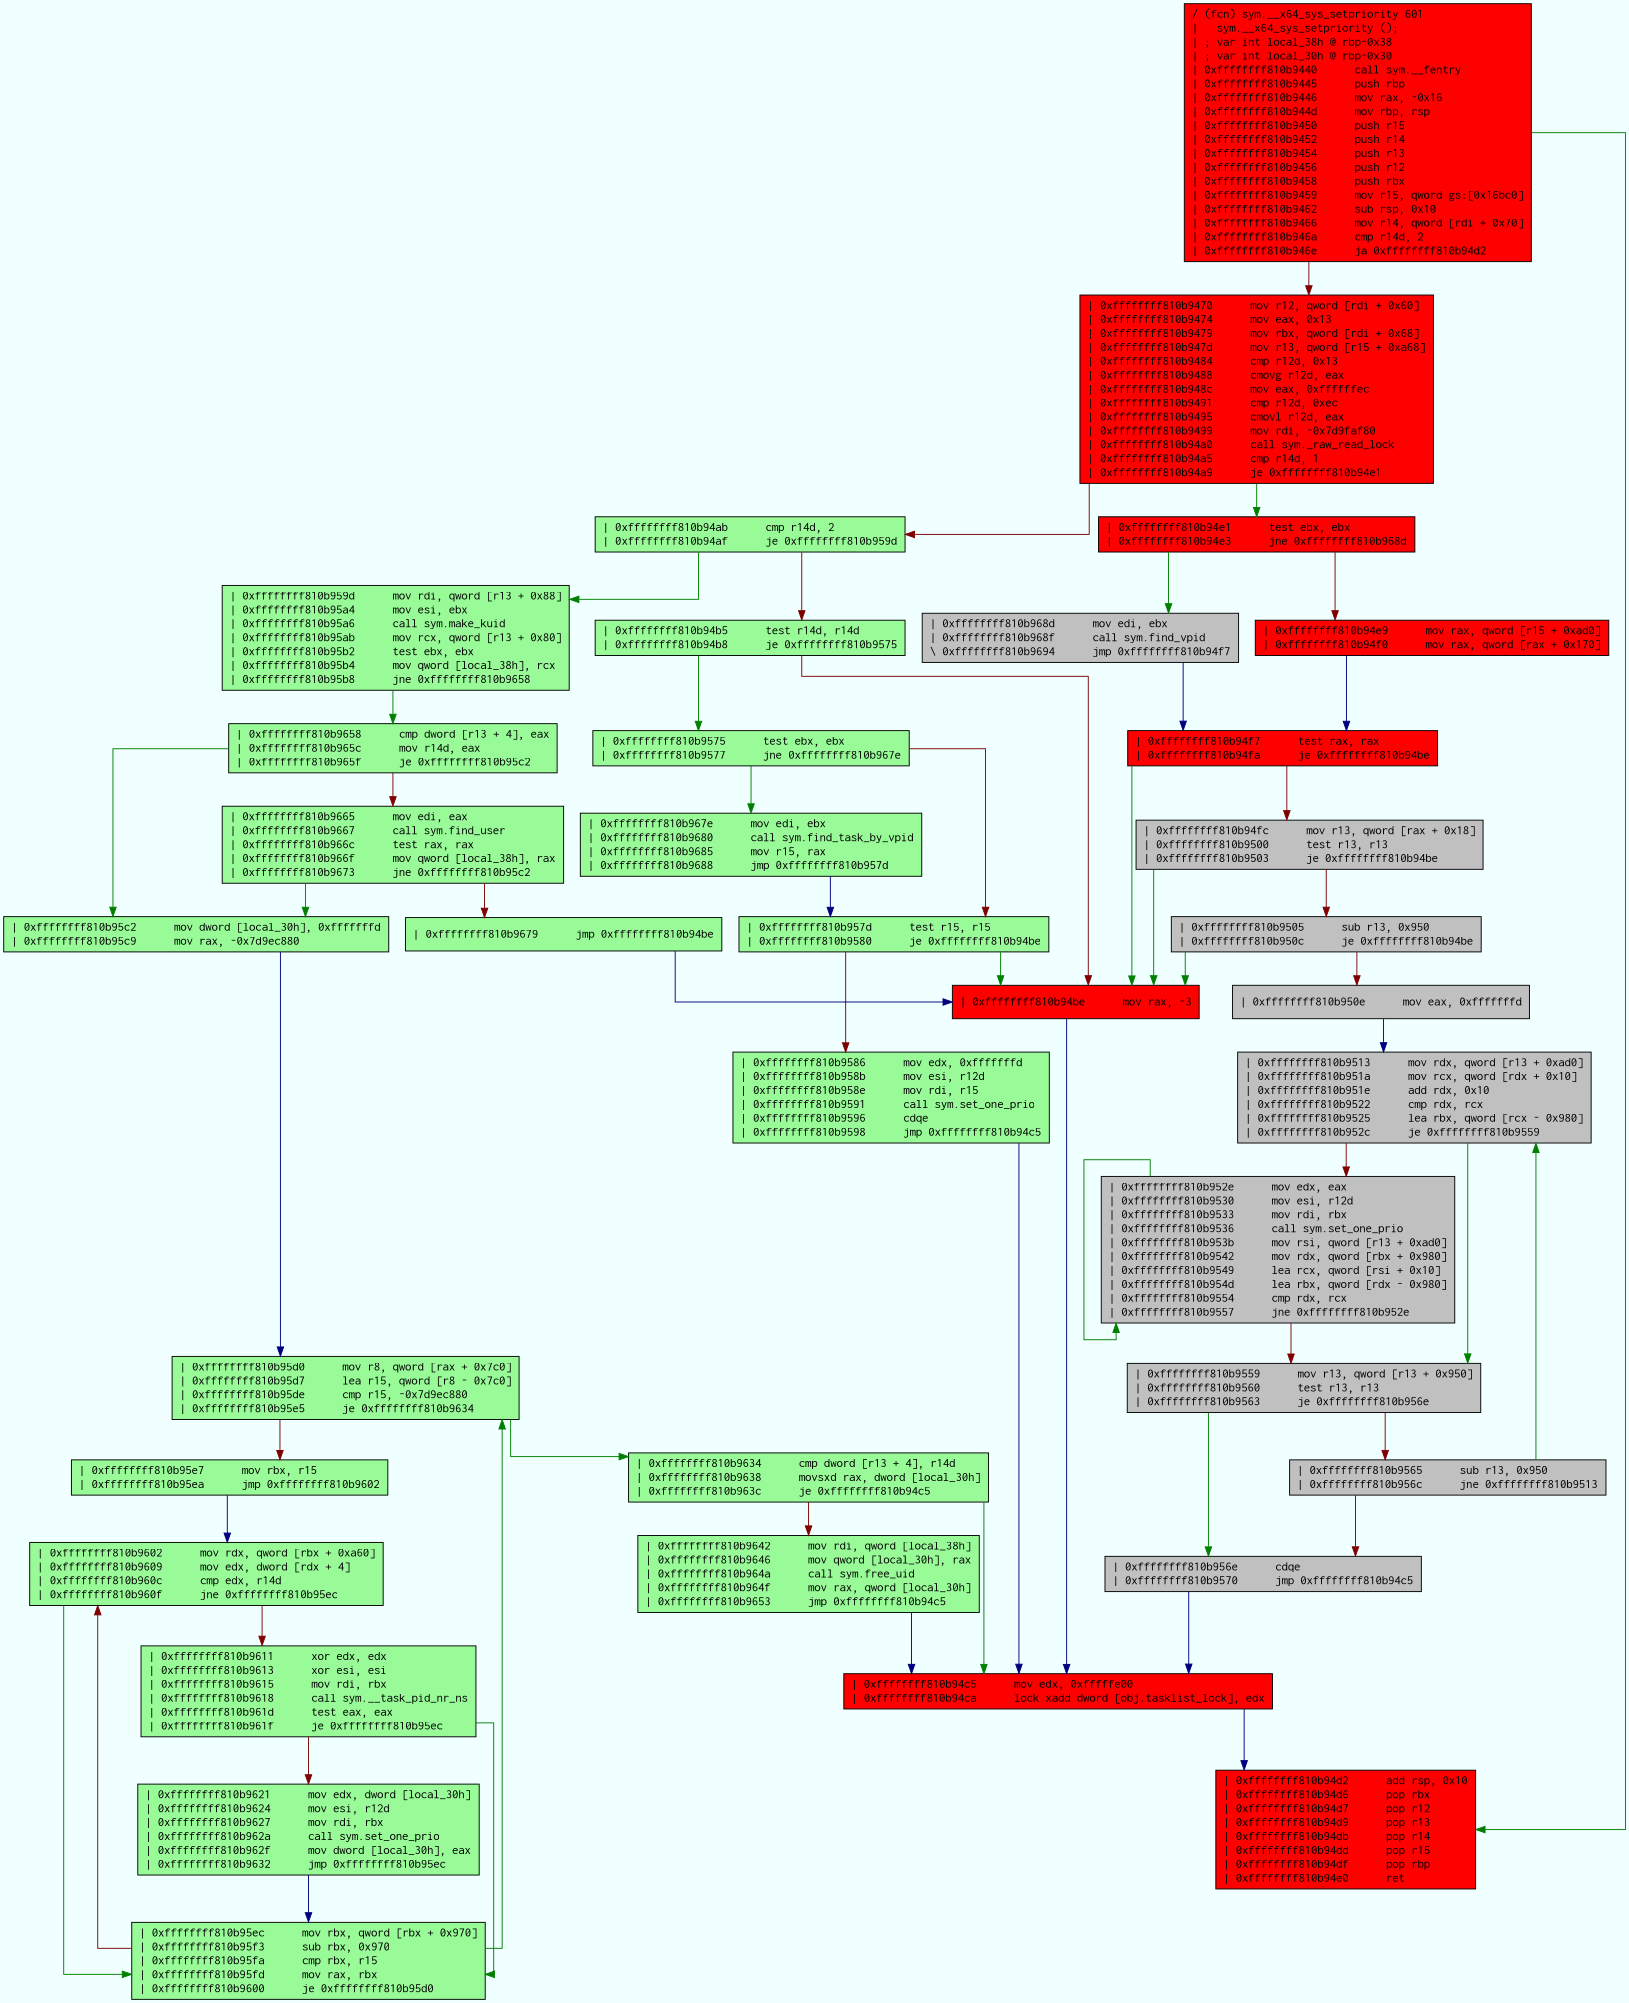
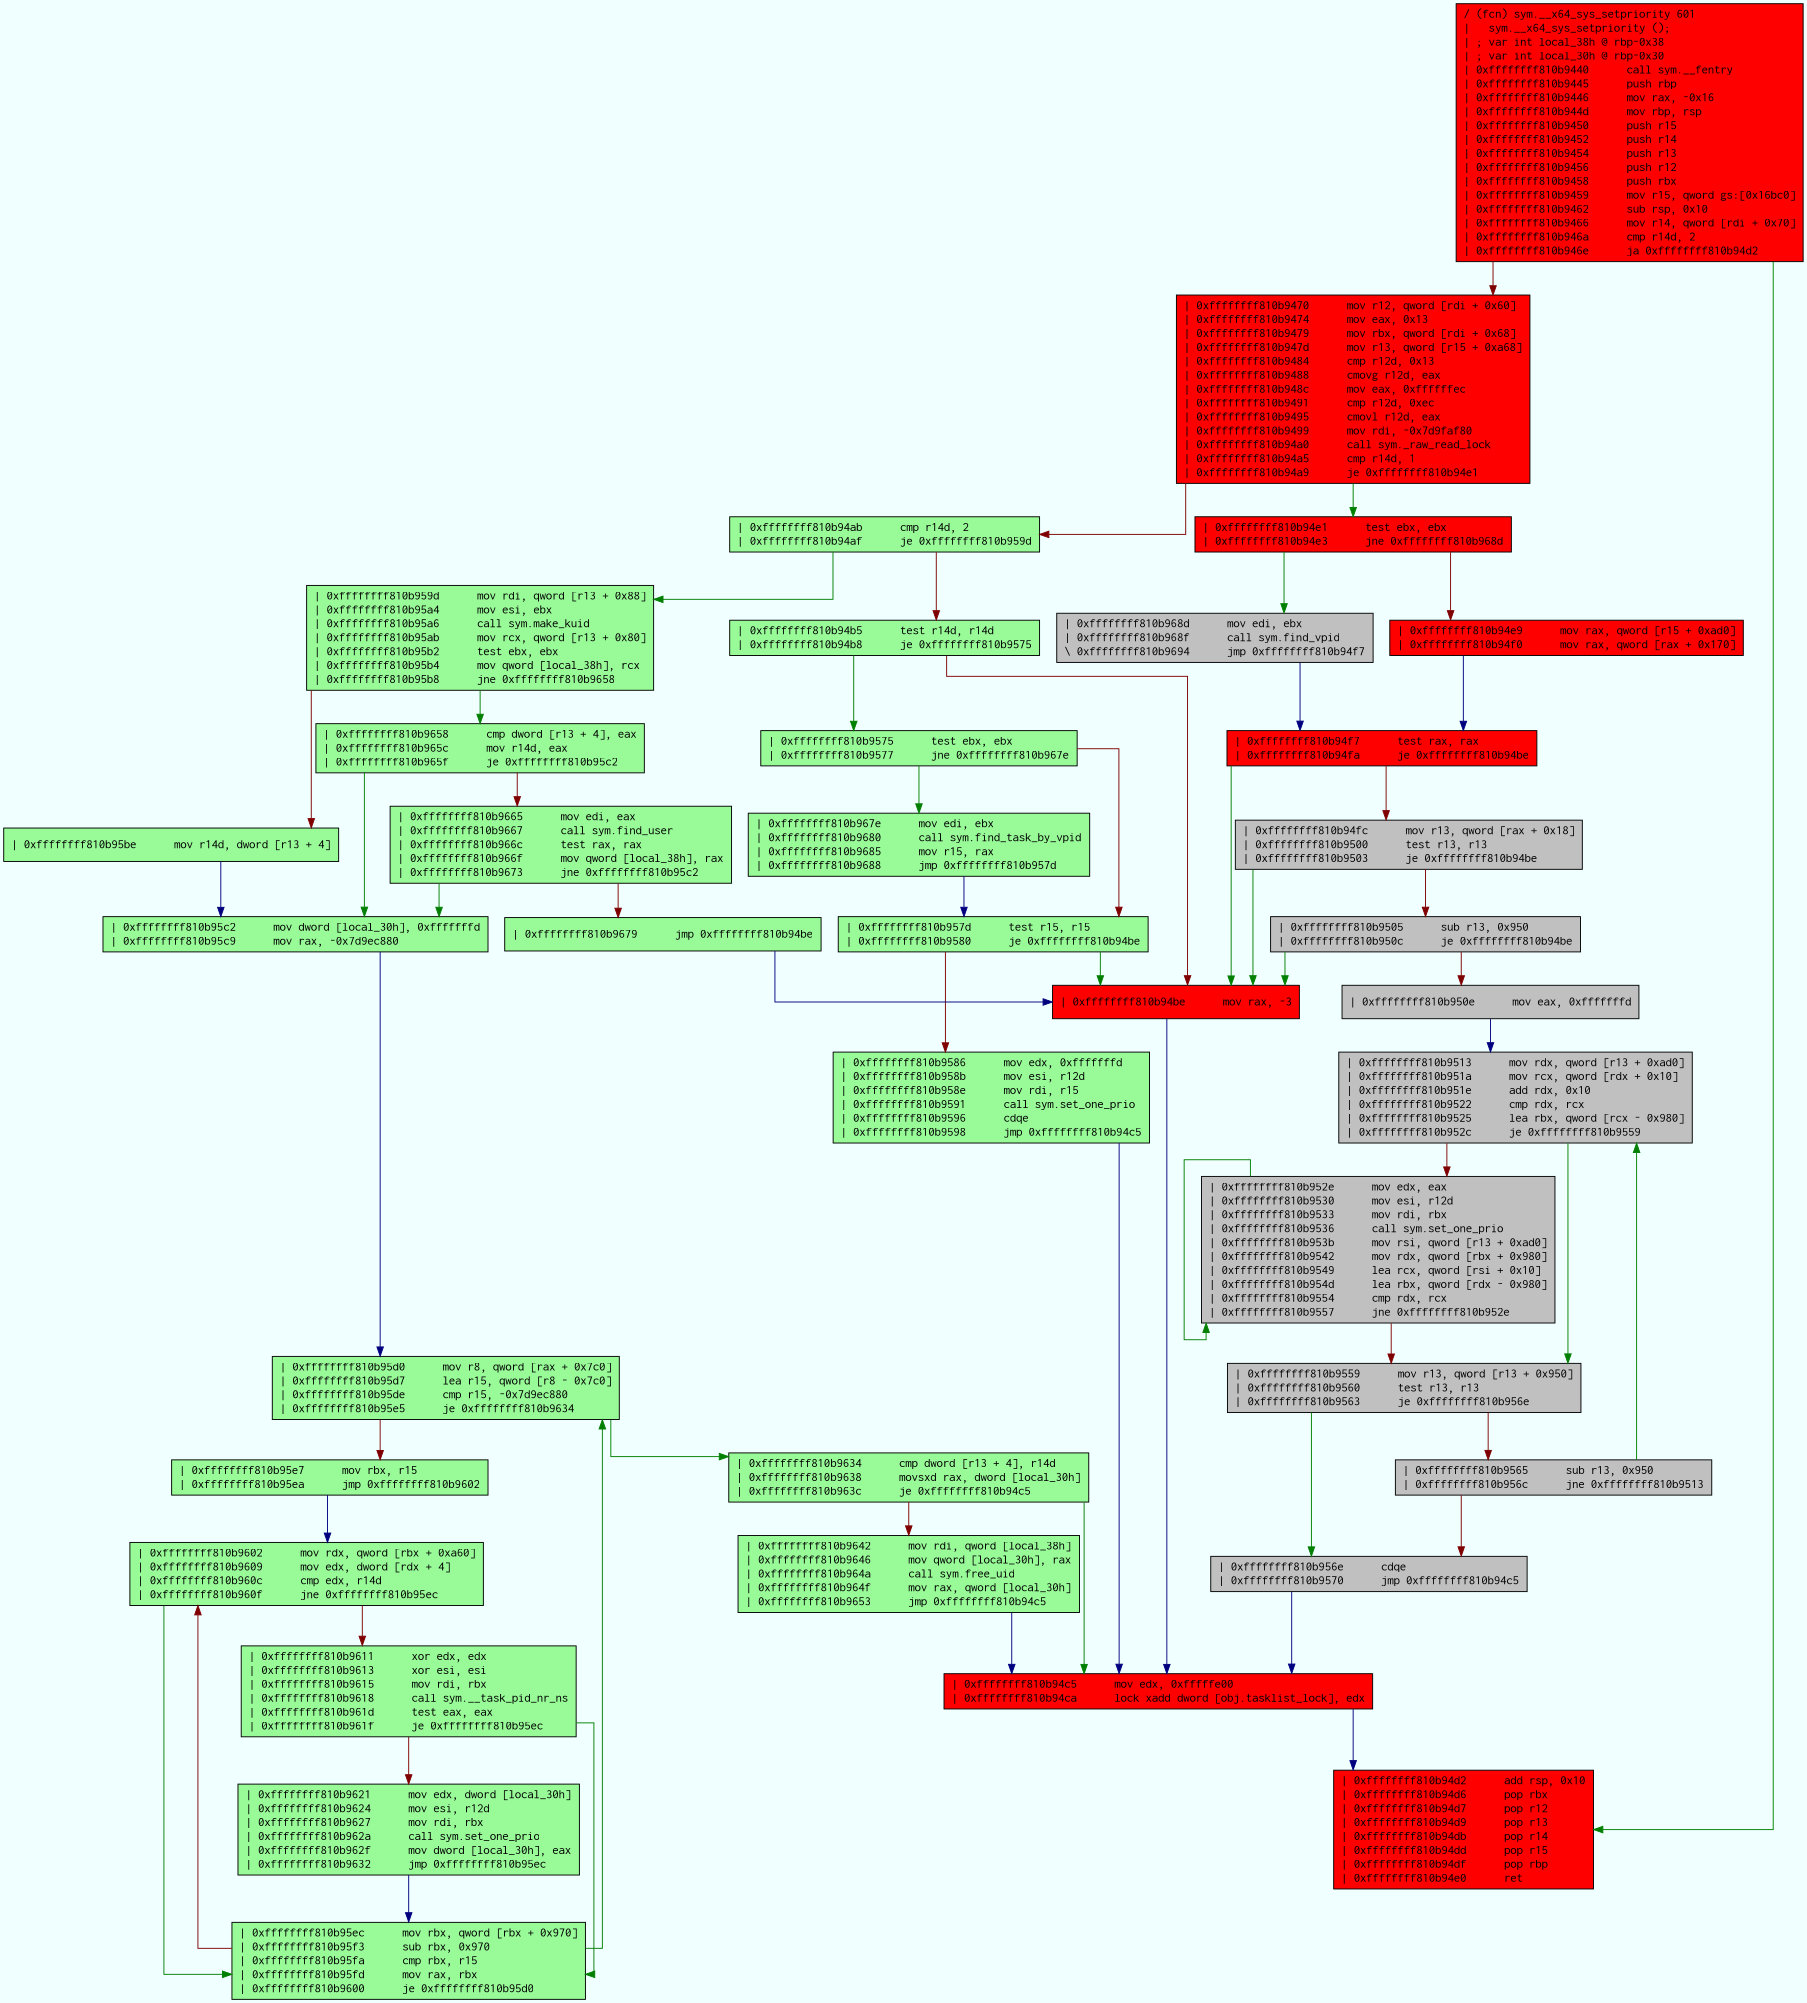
none -> (171, 845)
